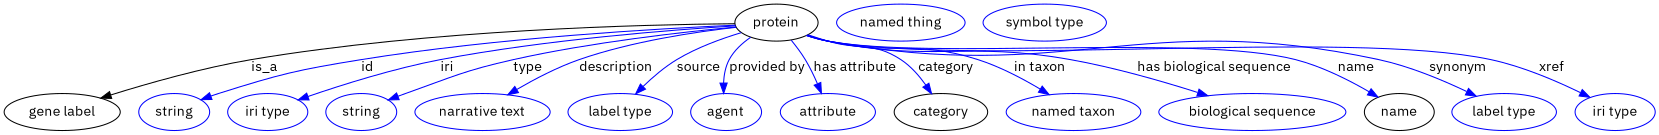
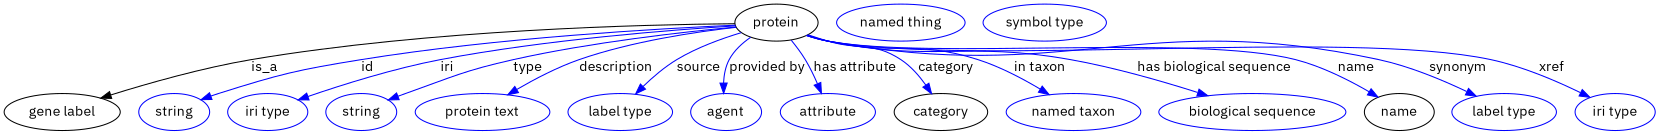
(483, 112) -> (483, 112)
